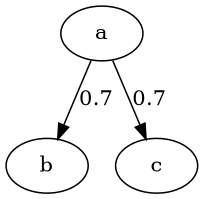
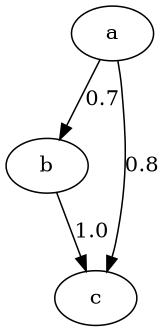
(150, 100) -> (142, 166)
none -> (69, 225)
